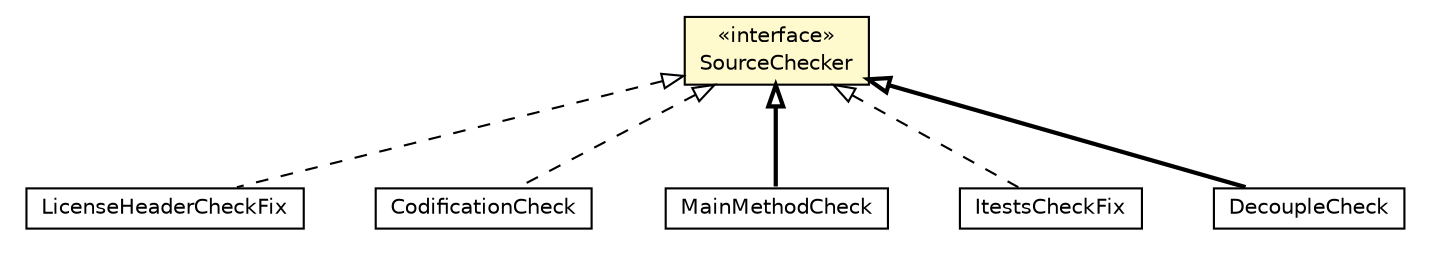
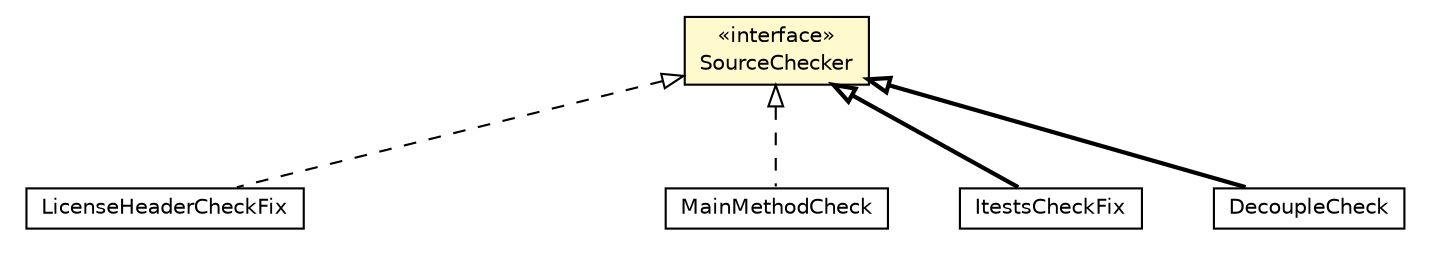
(935, 141) -> (935, 141)
(776, 147) -> (776, 147)
(484, 207) -> none
